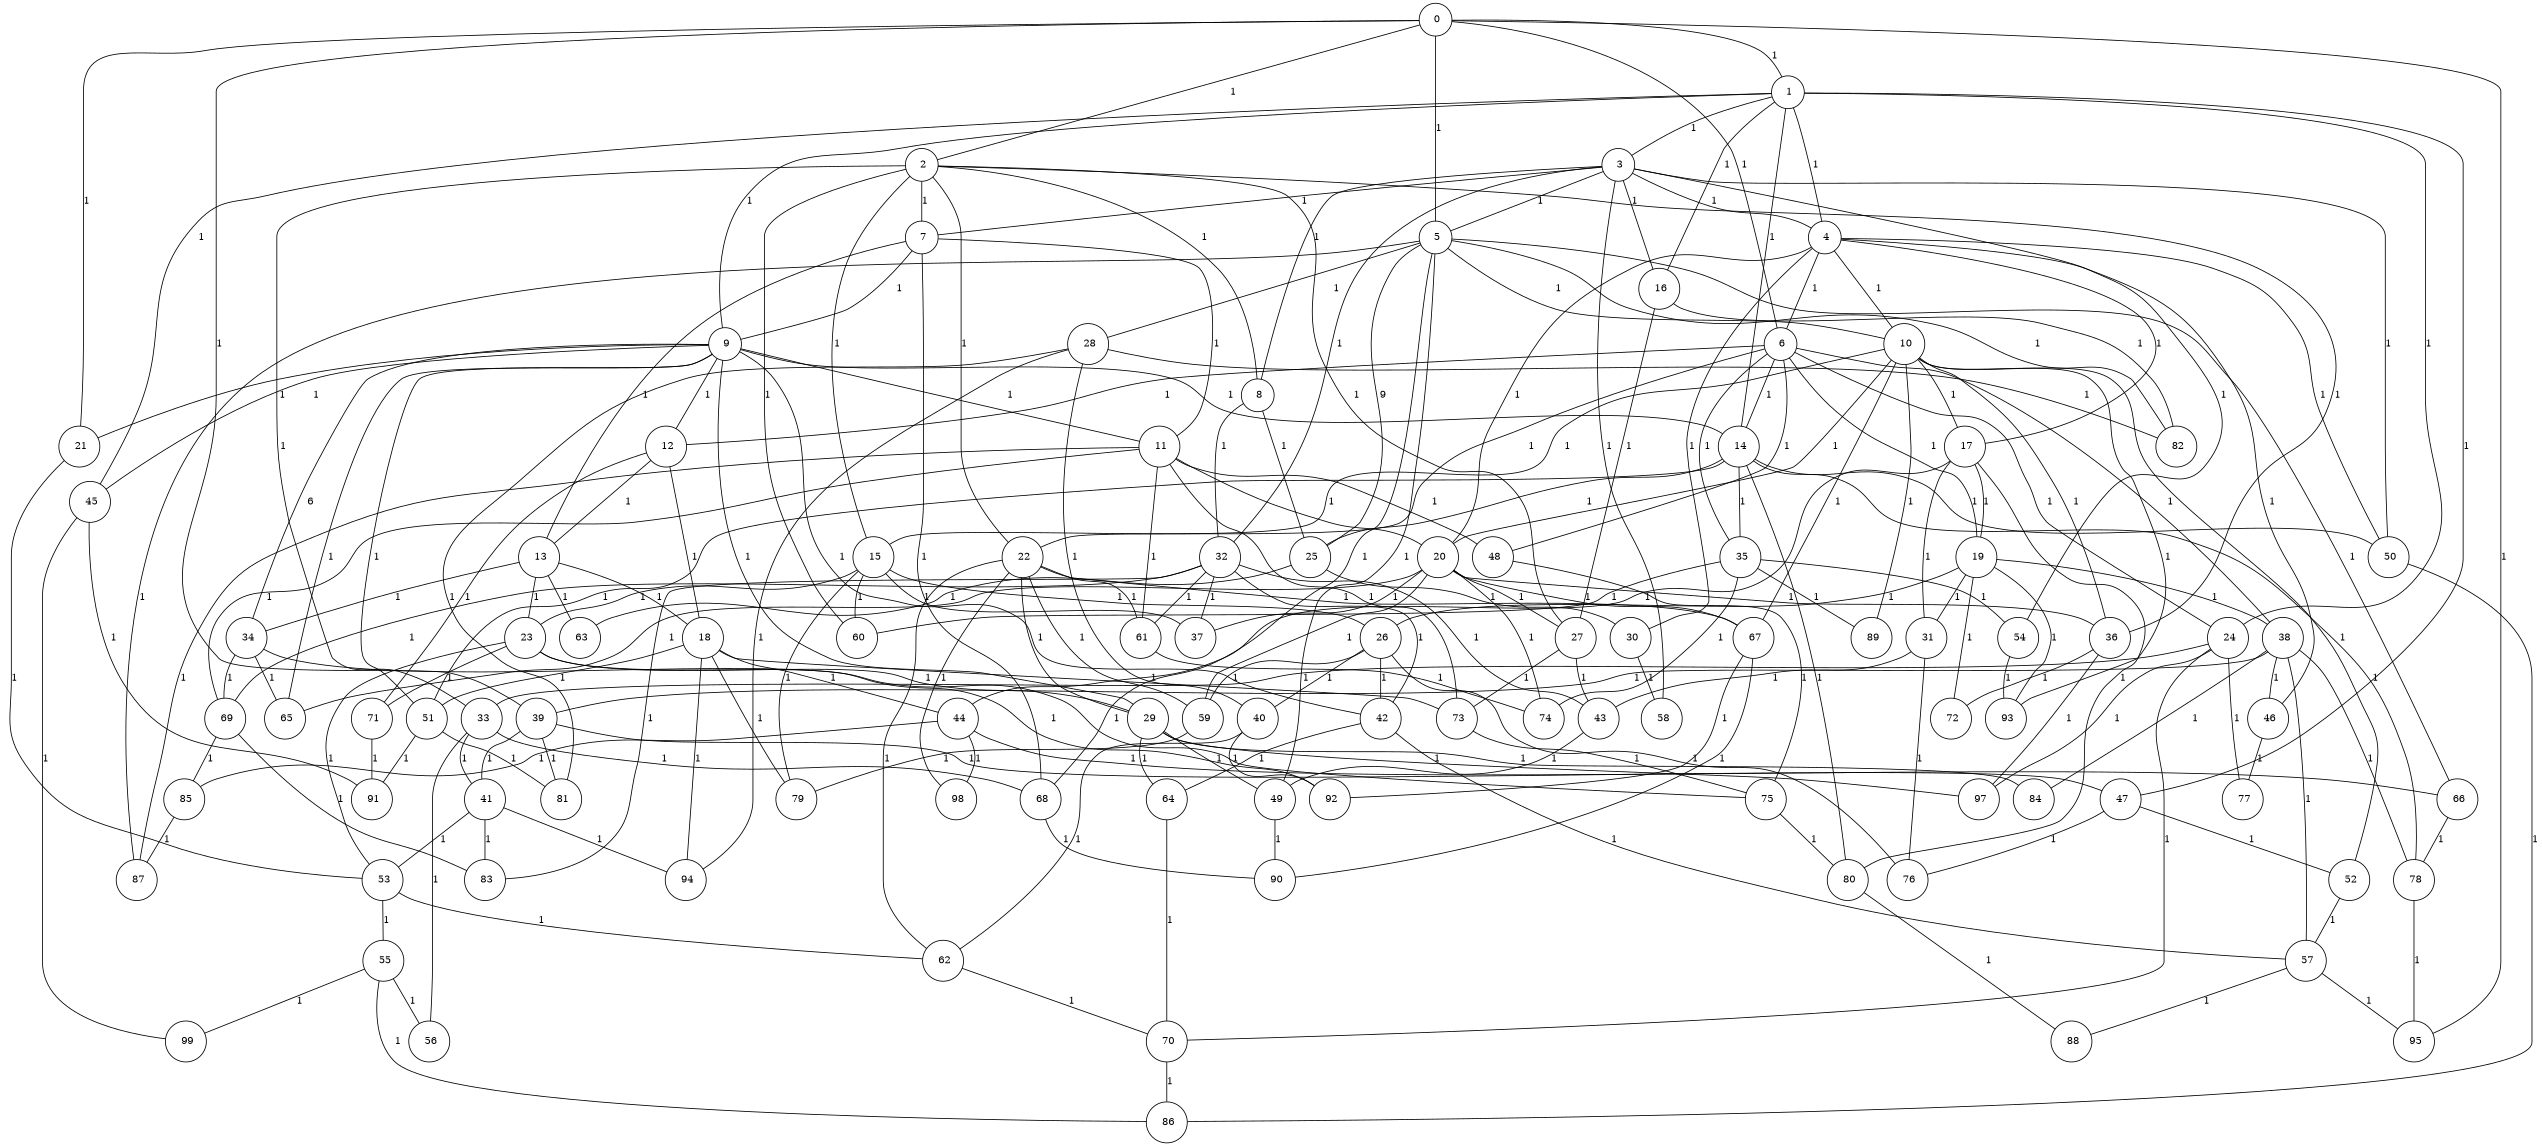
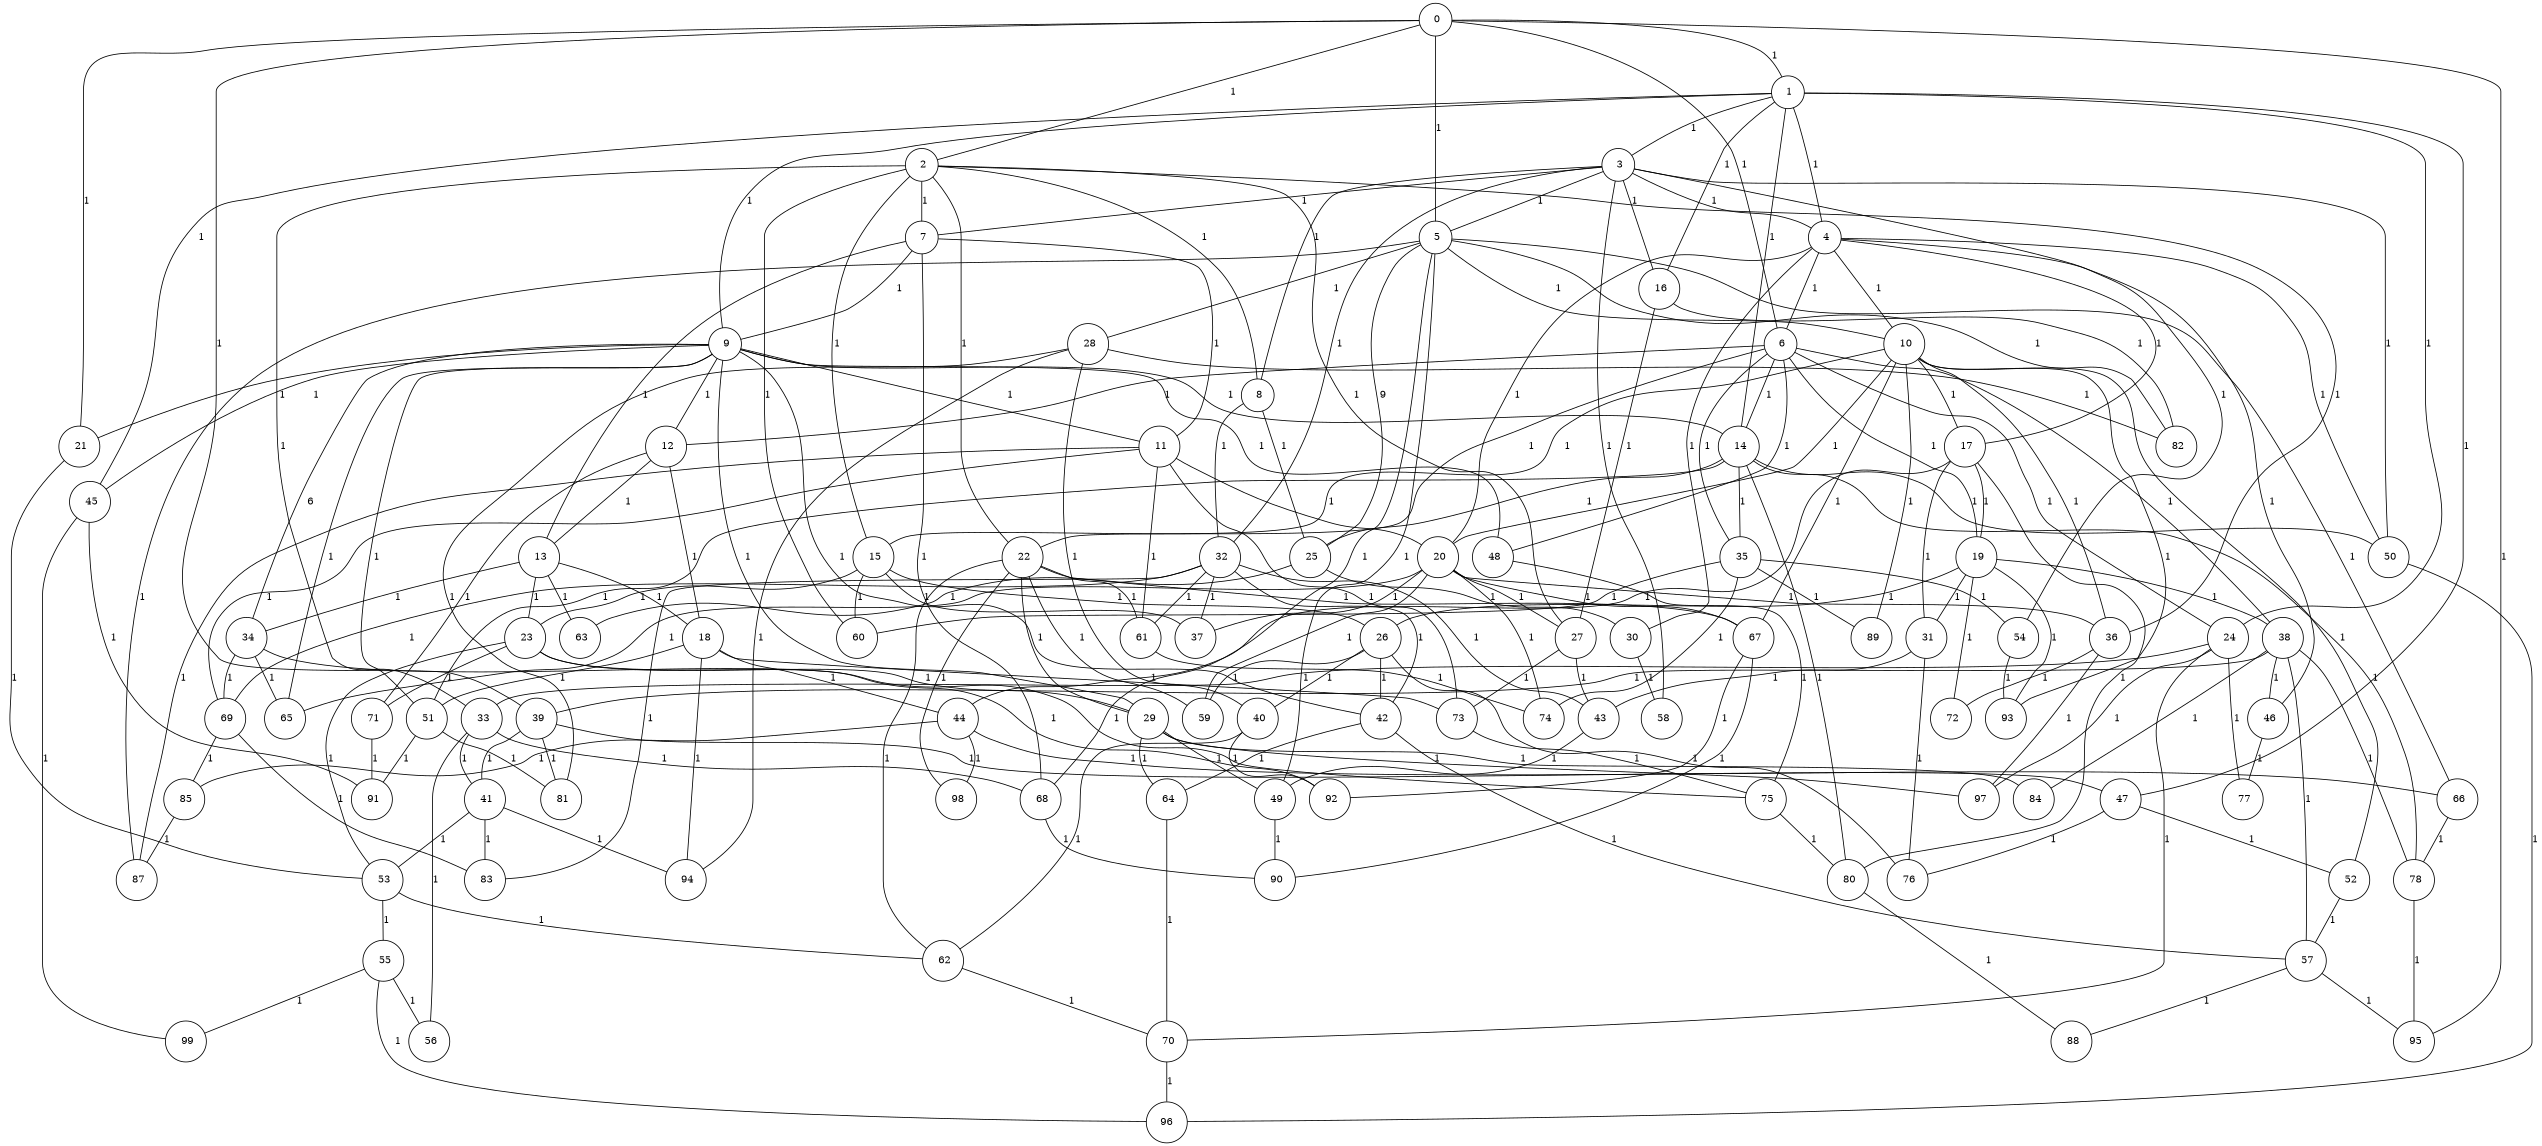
(1347, 486) -> (1162, 387)
(796, 799) -> none
(1167, 1122) -> (1167, 1122)
